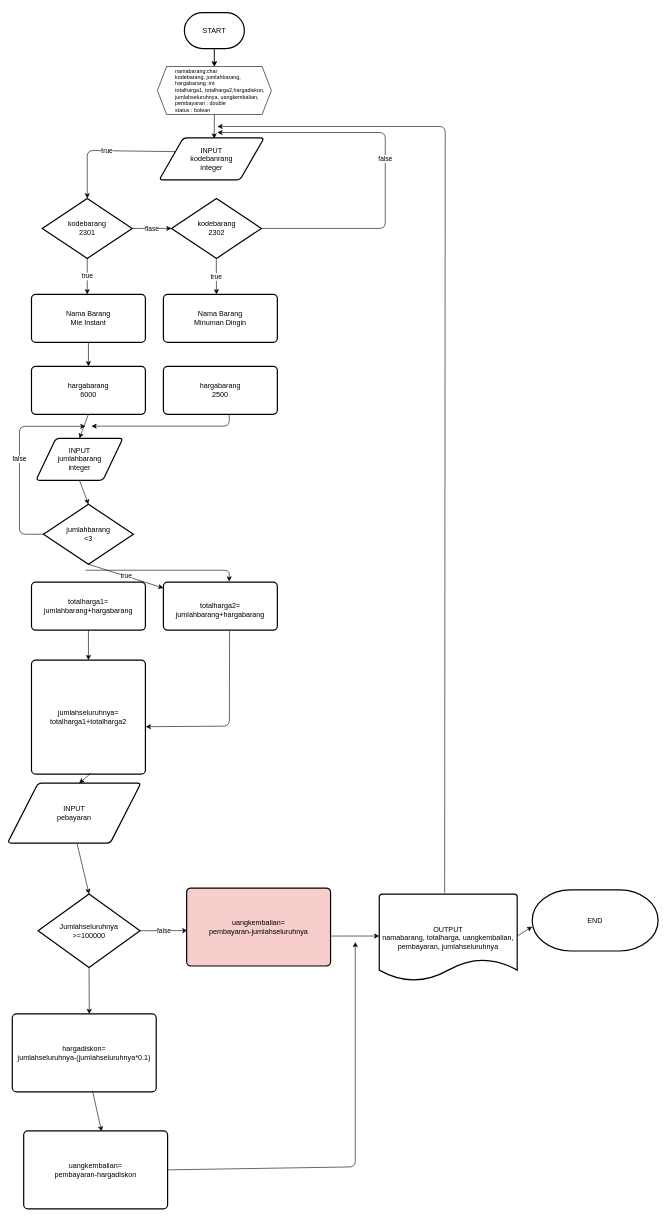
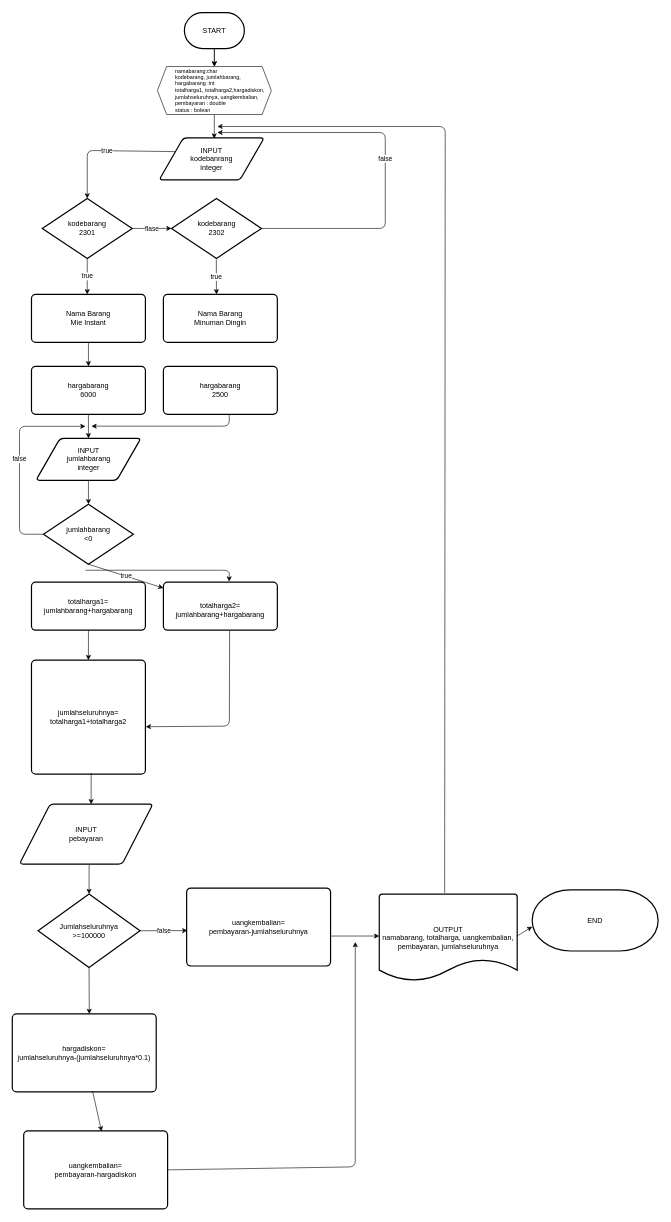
(80, 459) -> (89, 459)
(89, 534) -> (89, 534)
(74, 813) -> (86, 834)
(259, 927) -> (259, 927)
